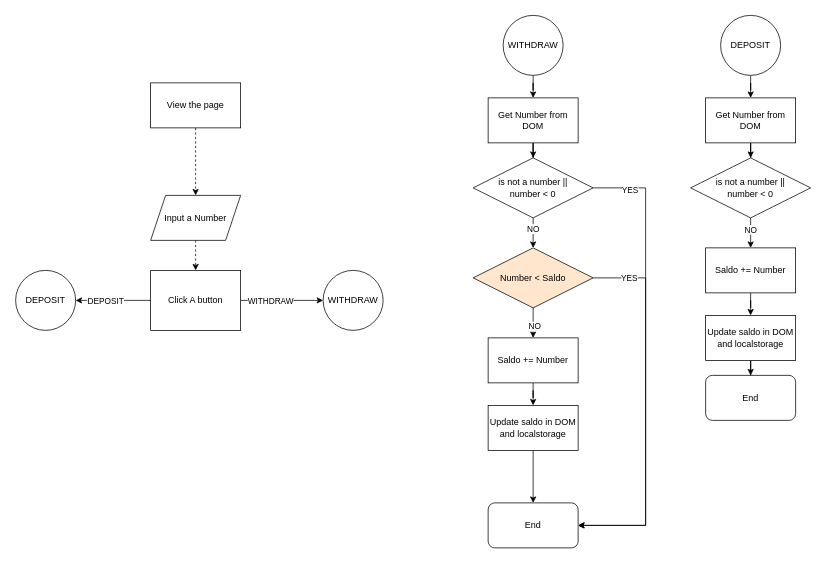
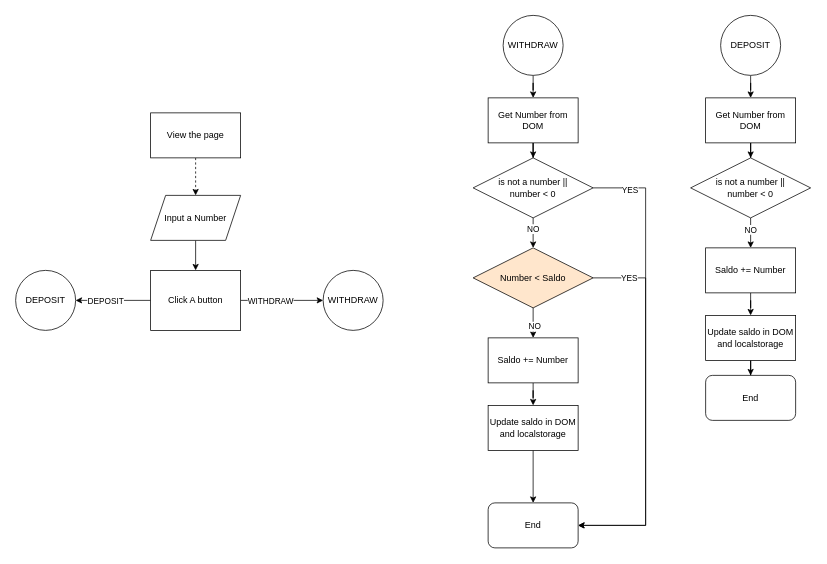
(195, 105) -> (195, 135)
(195, 252) -> (195, 252)
